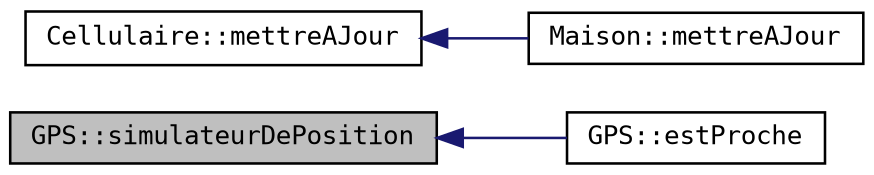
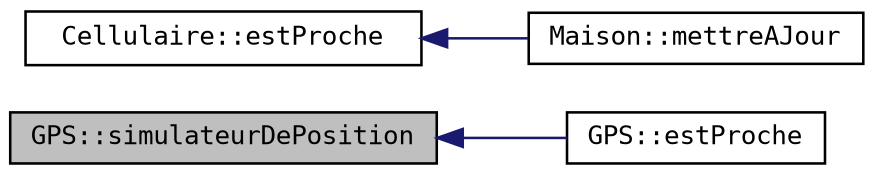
(223, 38) -> (223, 38)
